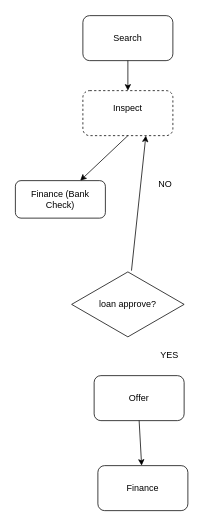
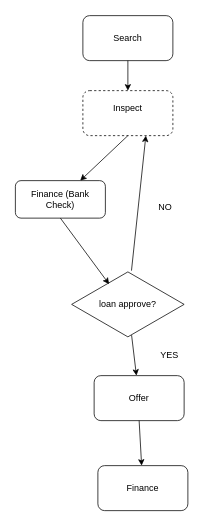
(165, 184) -> (165, 207)
none -> (83, 249)
none -> (134, 352)
